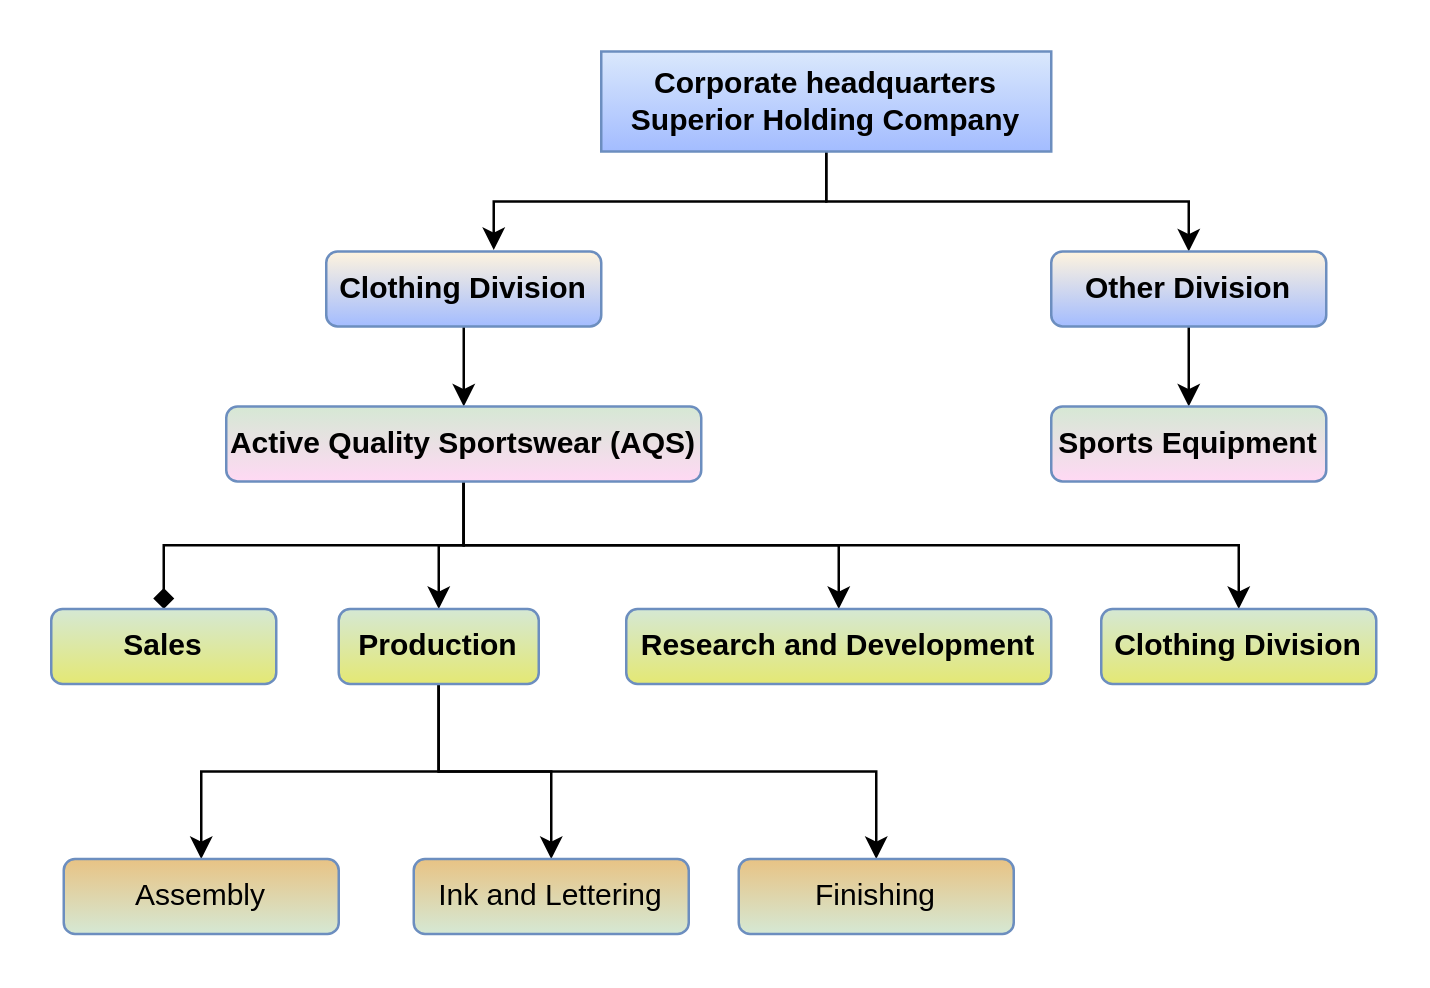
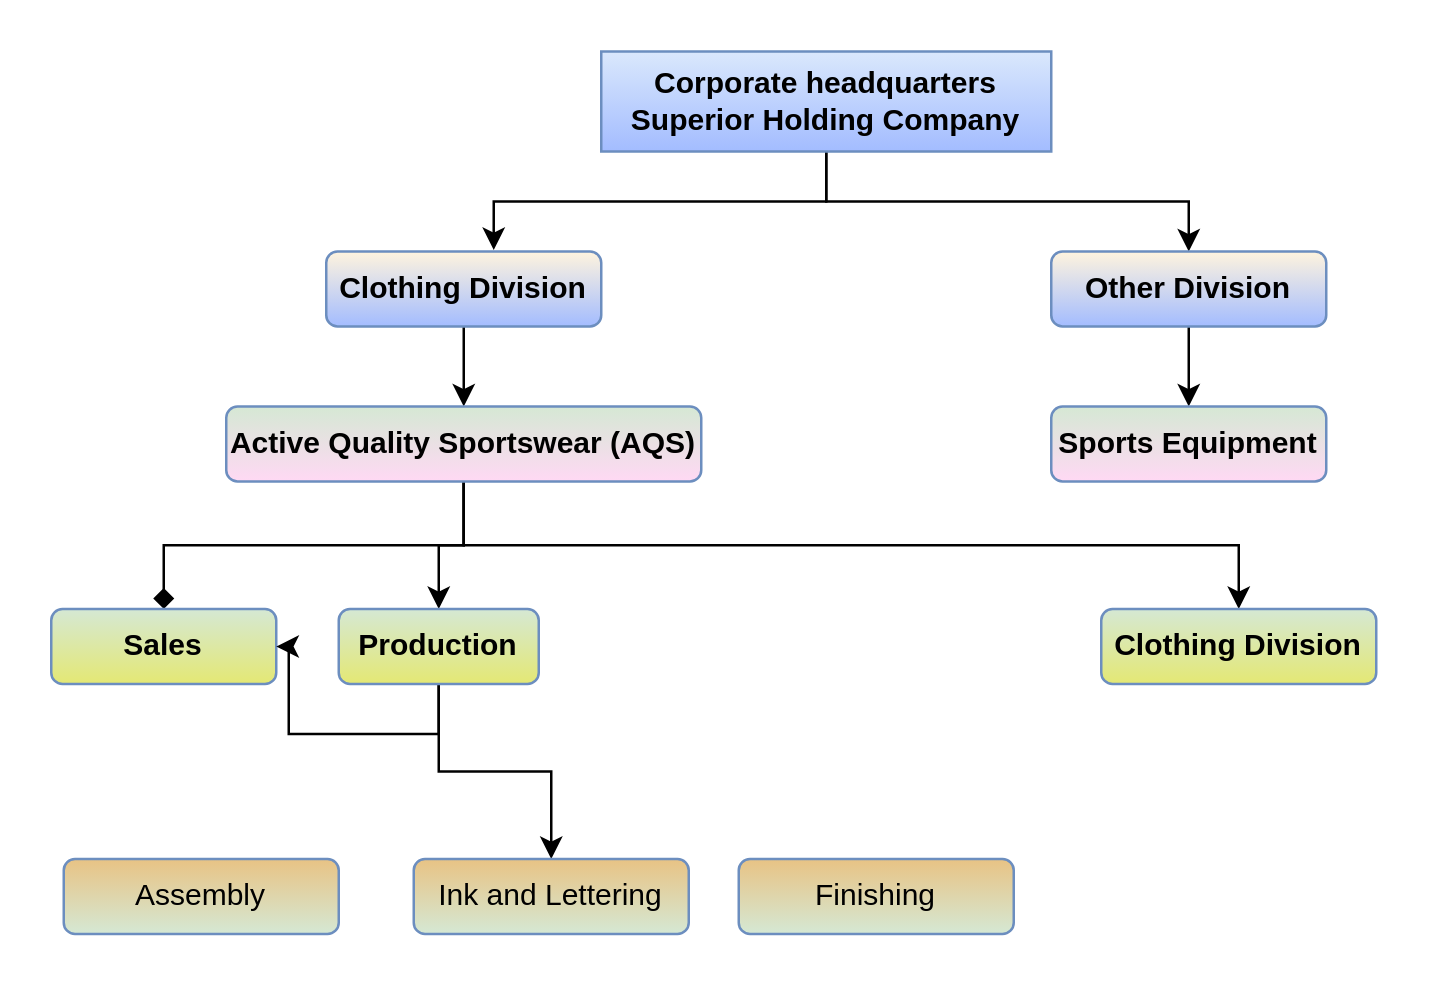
(839, 571) -> none
(839, 646) -> none
(282, 771) -> none
(751, 771) -> (317, 734)
